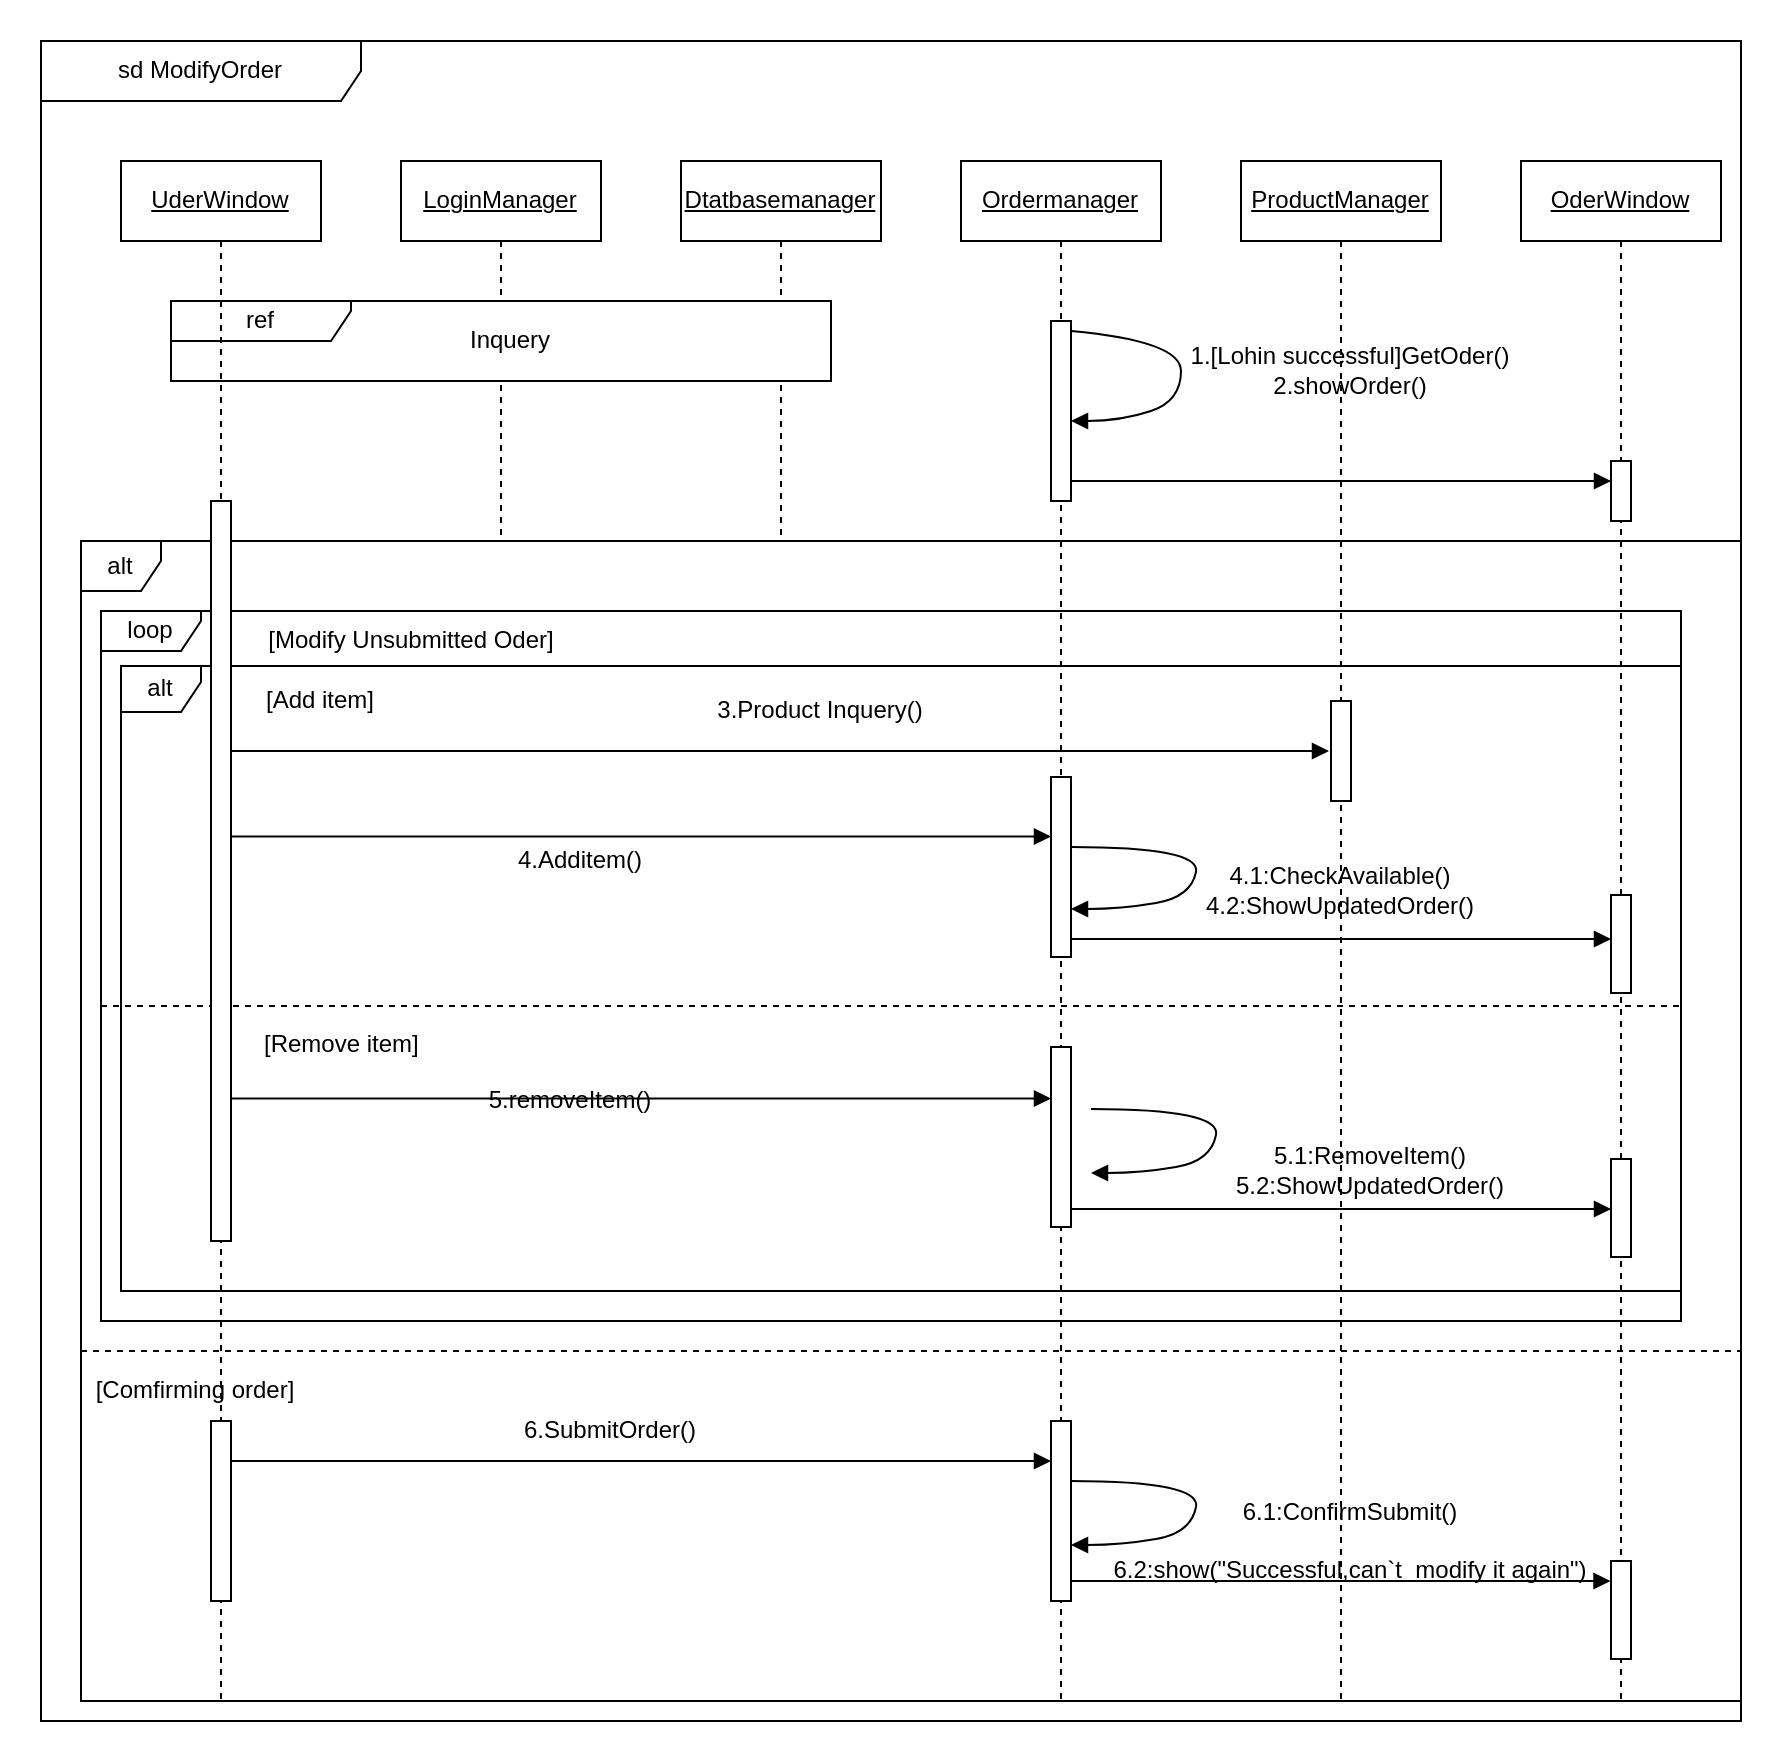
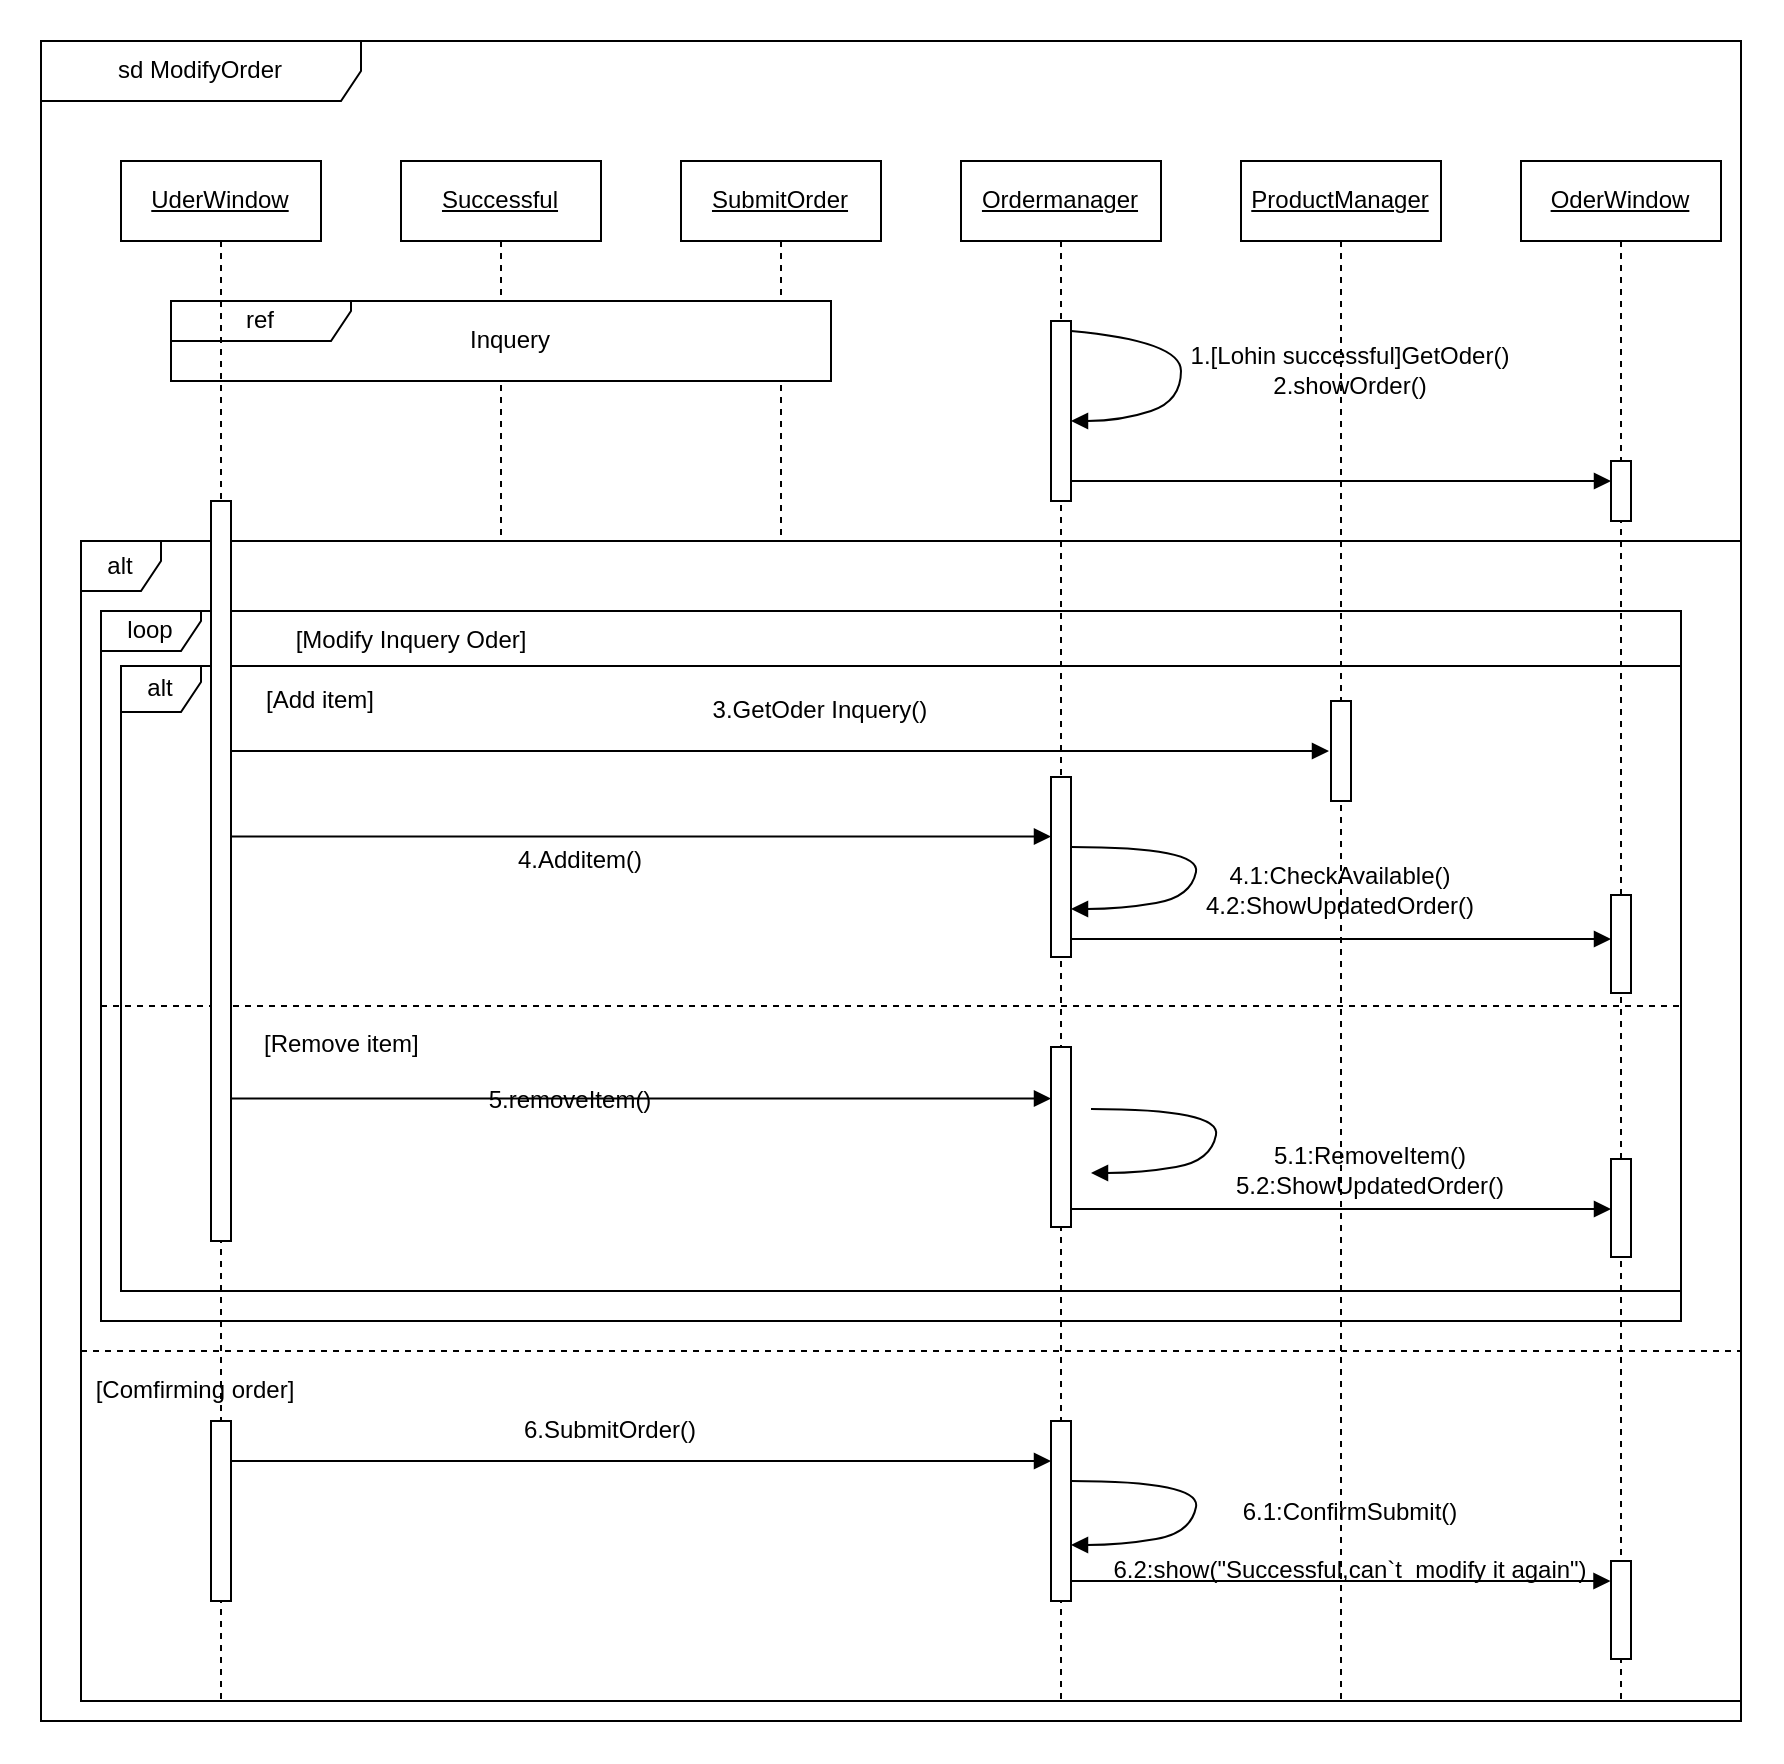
(501, 201) -> (501, 201)
(781, 201) -> (781, 201)
(412, 641) -> (412, 641)
(821, 711) -> (821, 711)
